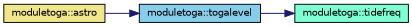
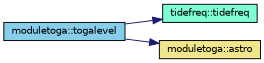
(117, 13) -> (137, 41)
(352, 13) -> (210, 13)
